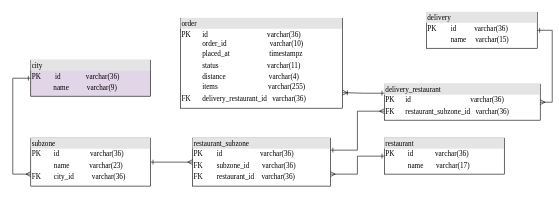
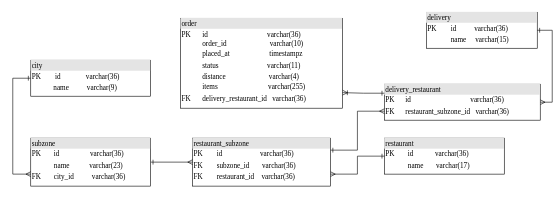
(90, 78) -> (90, 78)
